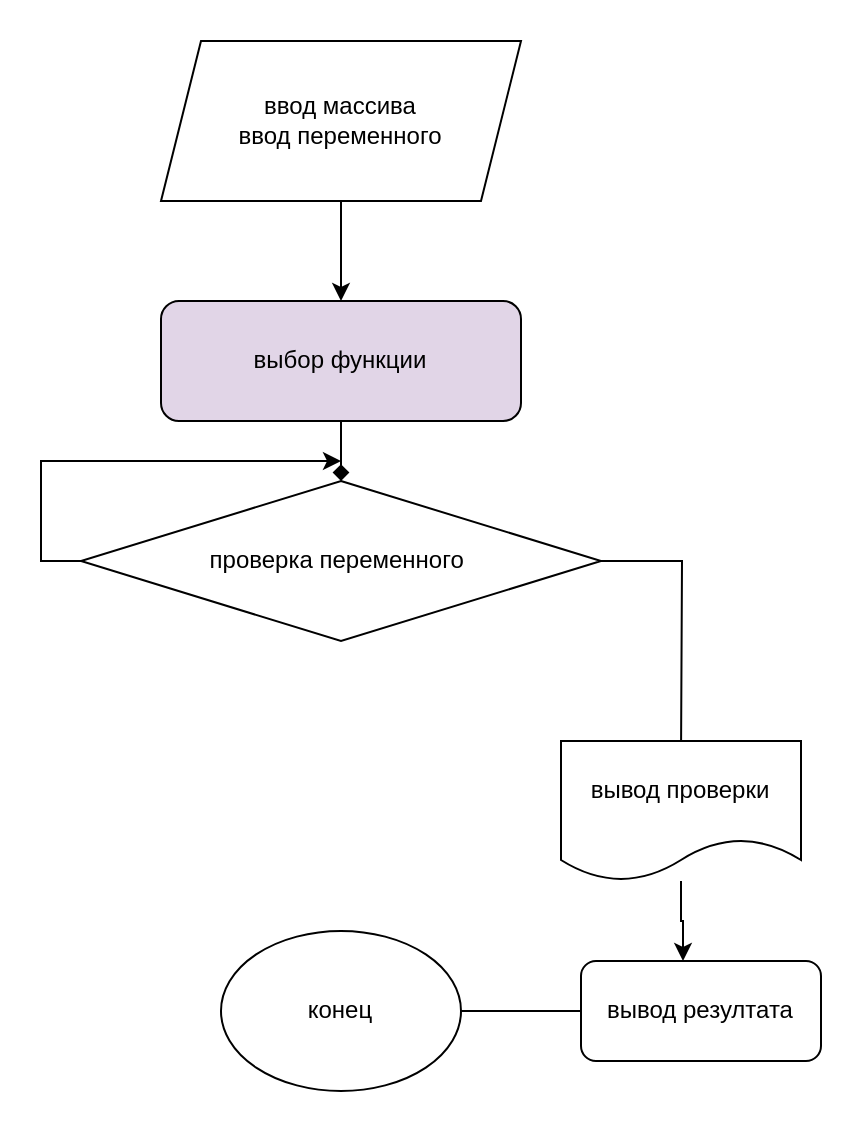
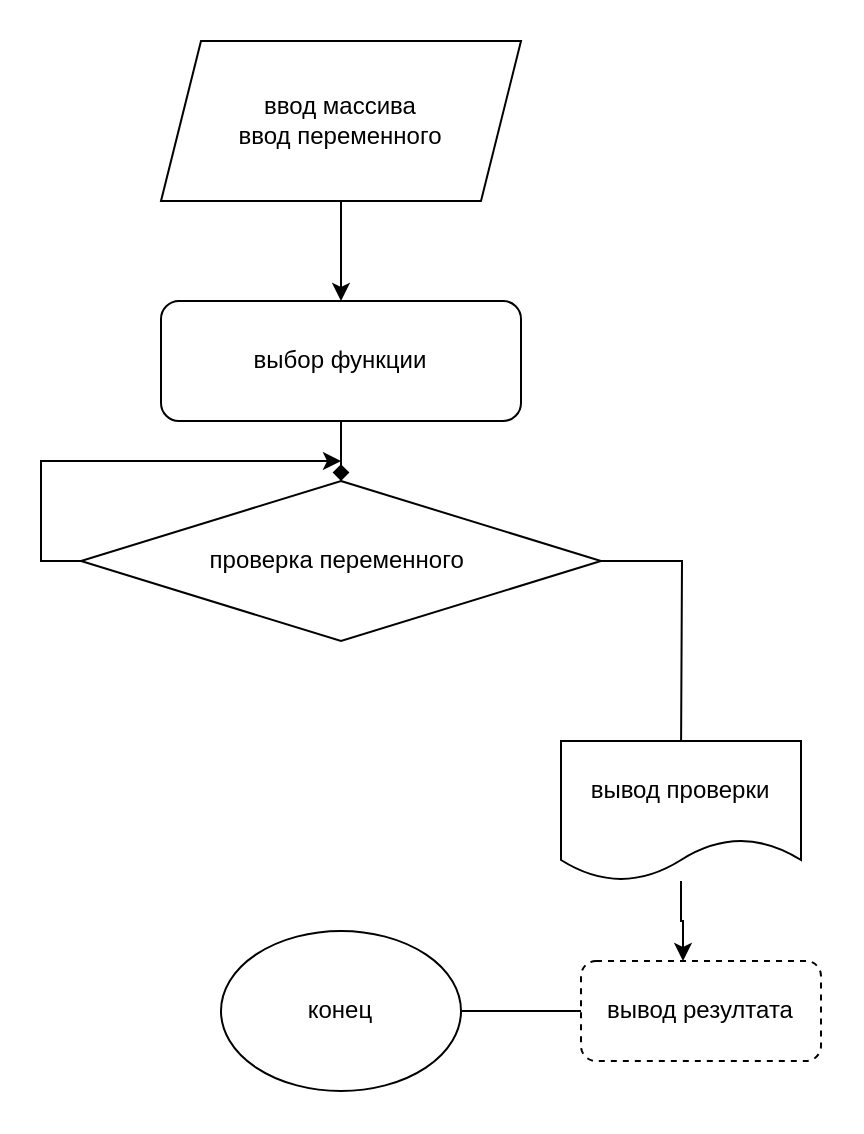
(341, 361) -> (341, 361)
(701, 1011) -> (701, 1011)
